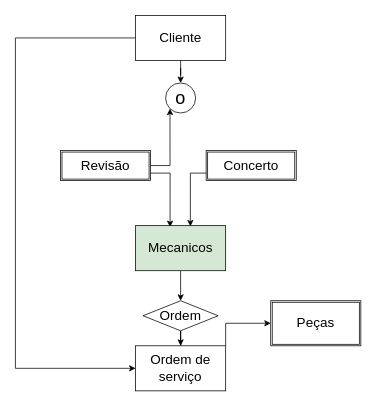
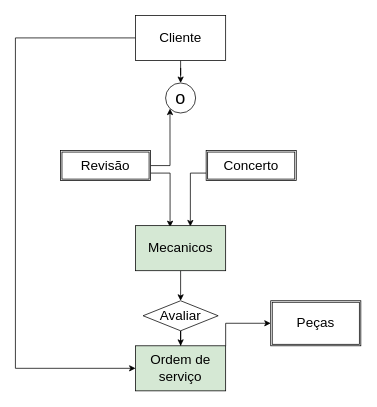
(180, 315) -> (180, 315)
(180, 368) -> (180, 368)
